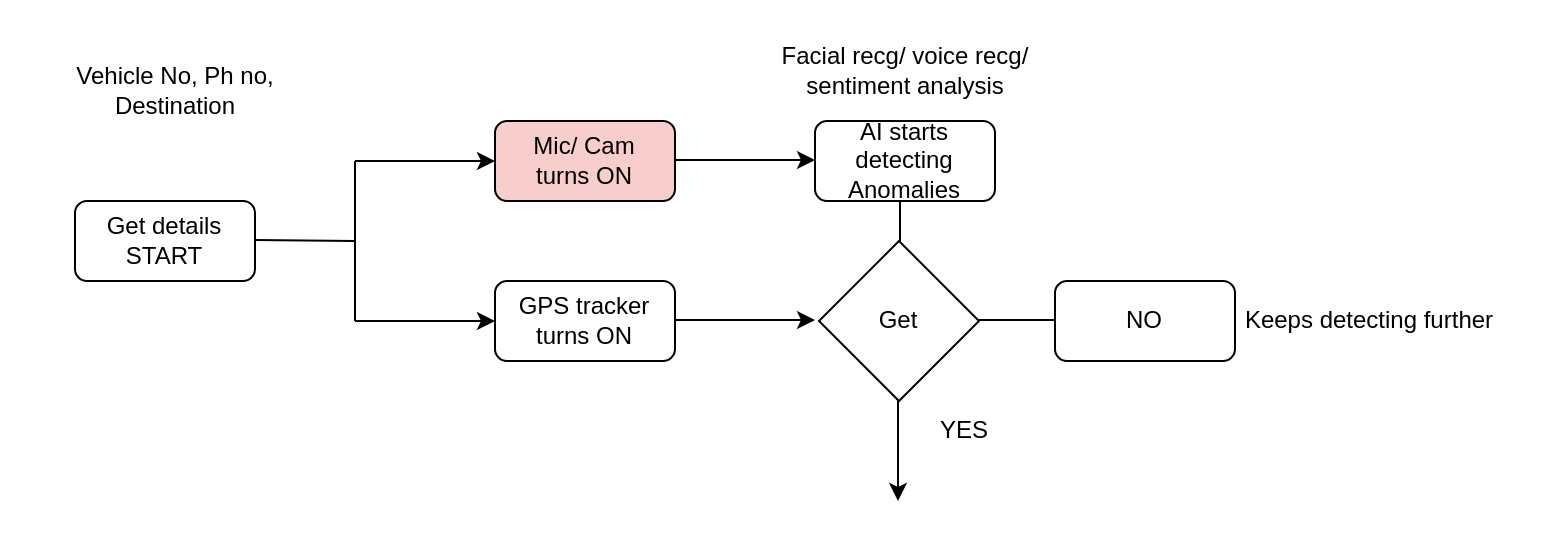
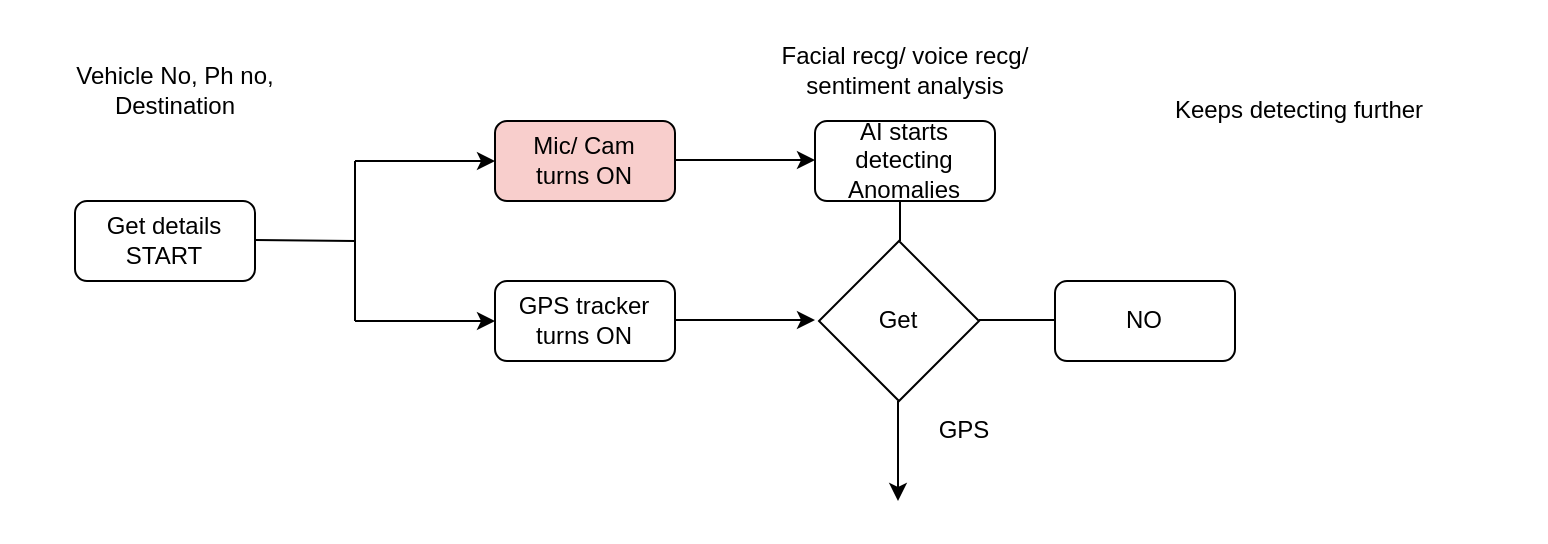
(1370, 321) -> (1300, 111)
(965, 431) -> (965, 431)
